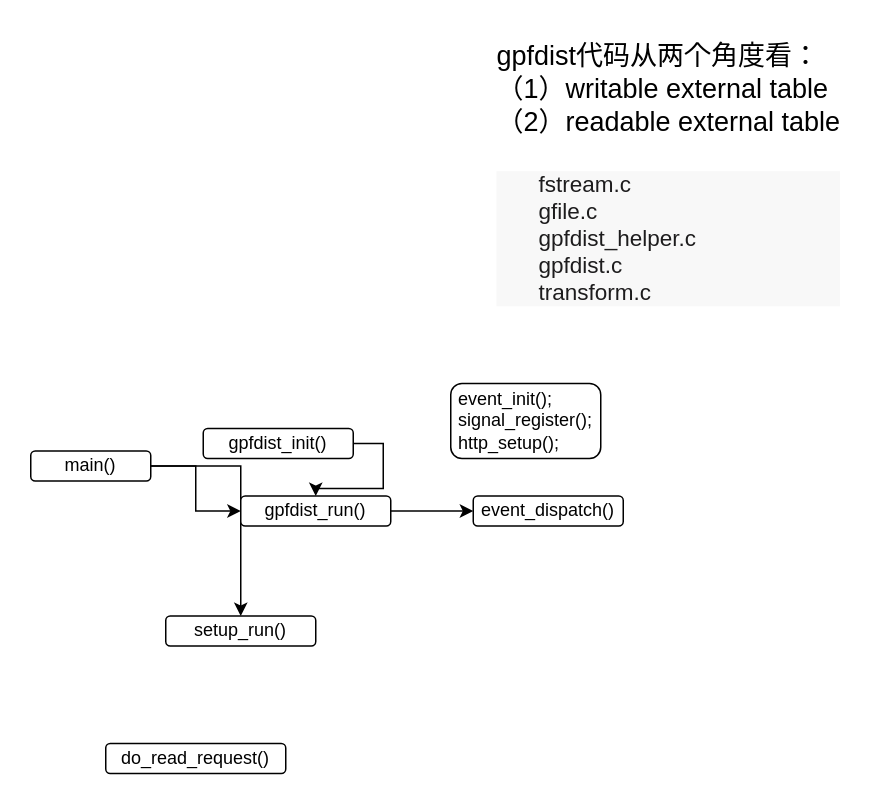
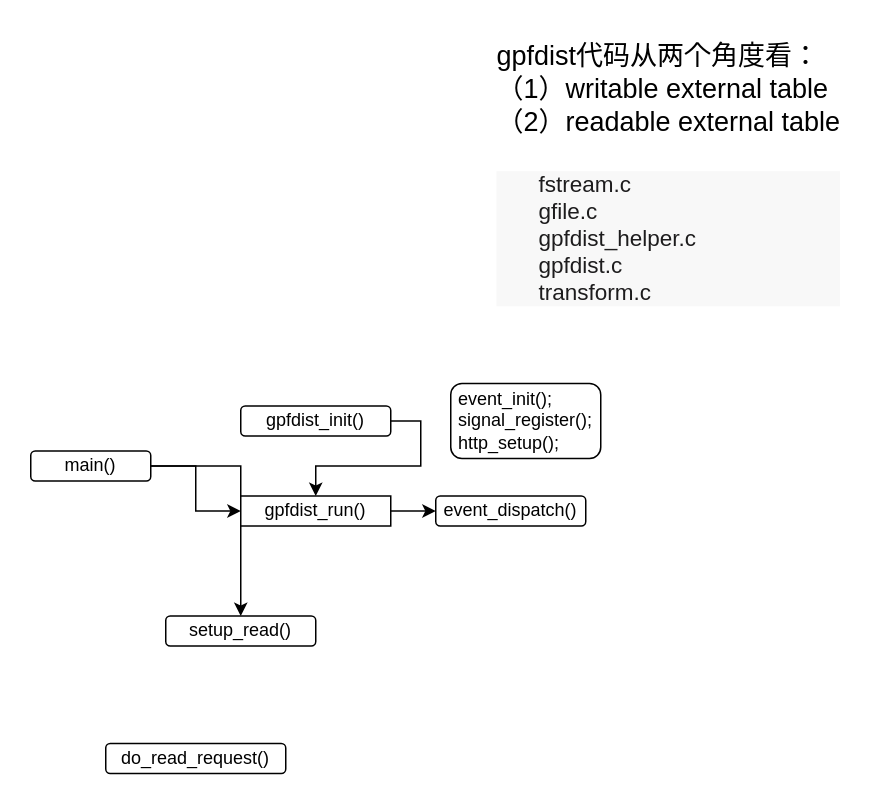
(278, 443) -> (316, 421)
(316, 511) -> (316, 511)
(548, 511) -> (511, 511)
(241, 631) -> (241, 631)
